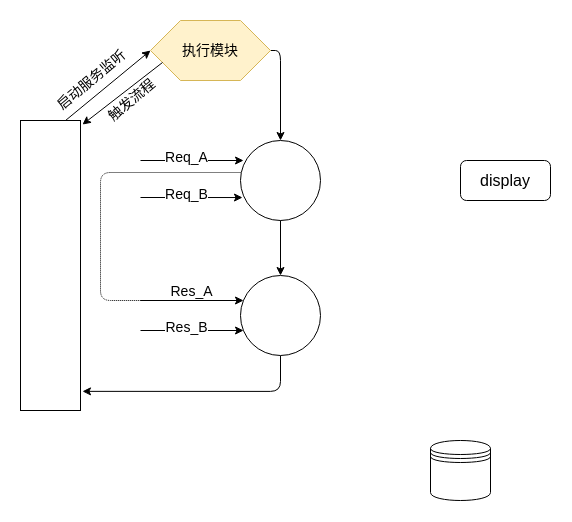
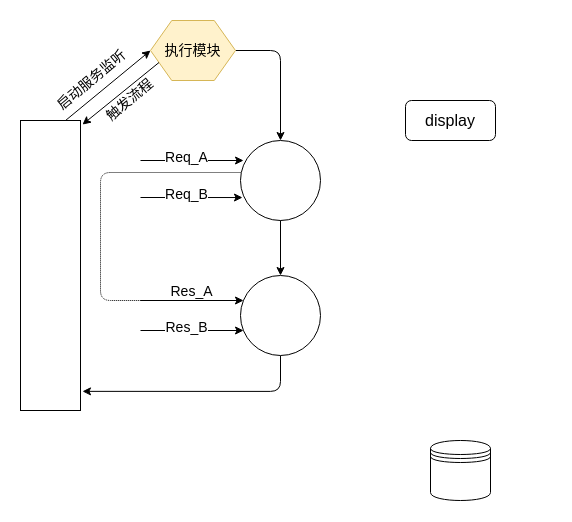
(211, 51) -> (193, 51)
(506, 181) -> (451, 121)
